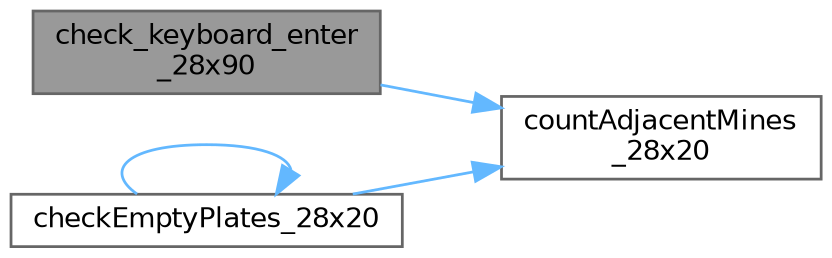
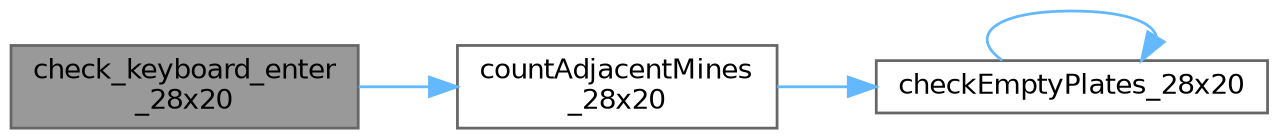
(207, 52) -> (185, 87)
(413, 183) -> (812, 87)
